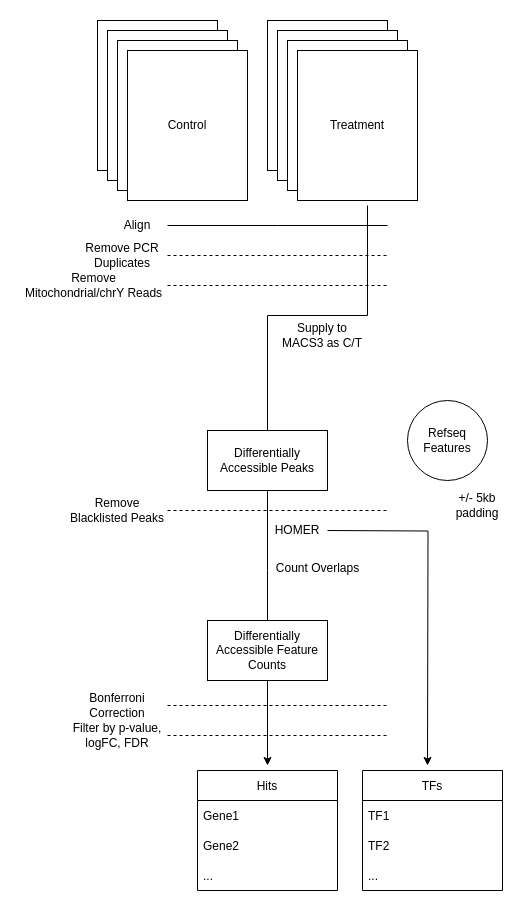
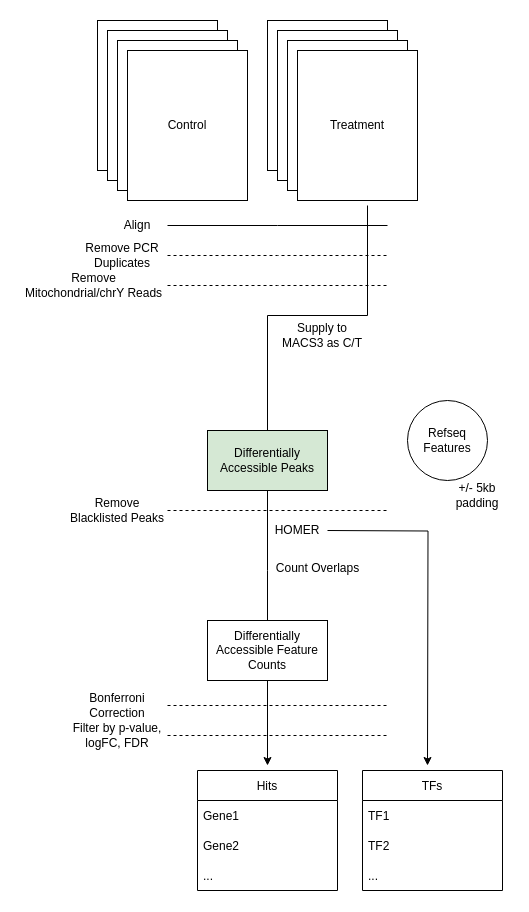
(268, 461) -> (268, 461)
(478, 506) -> (478, 496)
